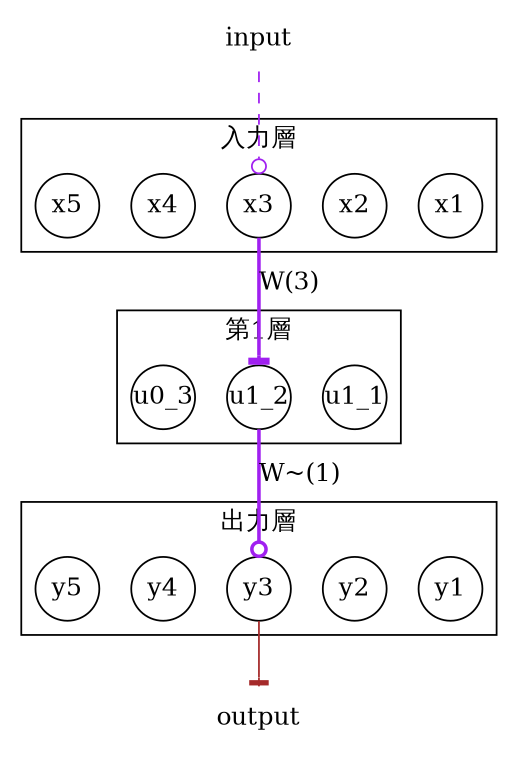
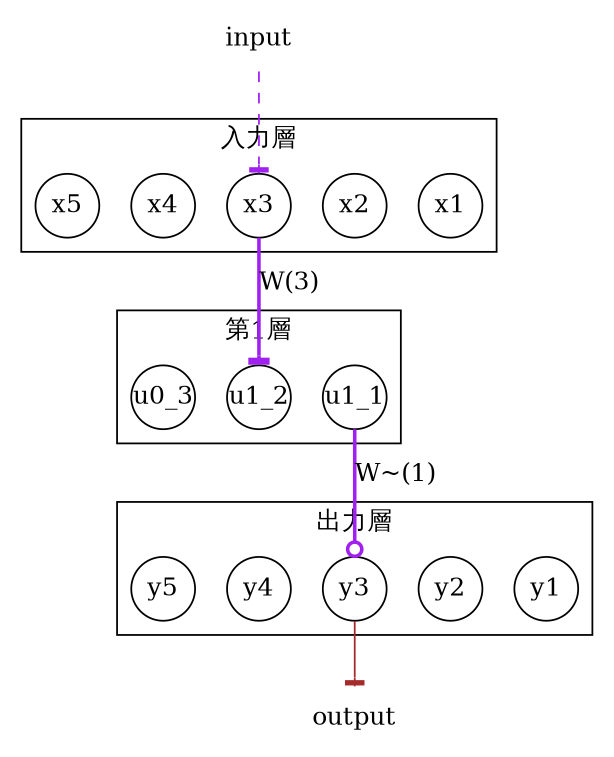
(259, 106) -> (259, 106)
(259, 485) -> (355, 485)
